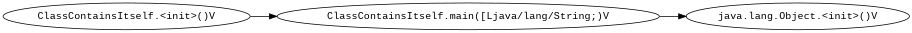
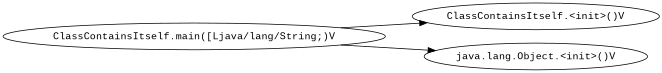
(260, 16) -> (380, 25)
